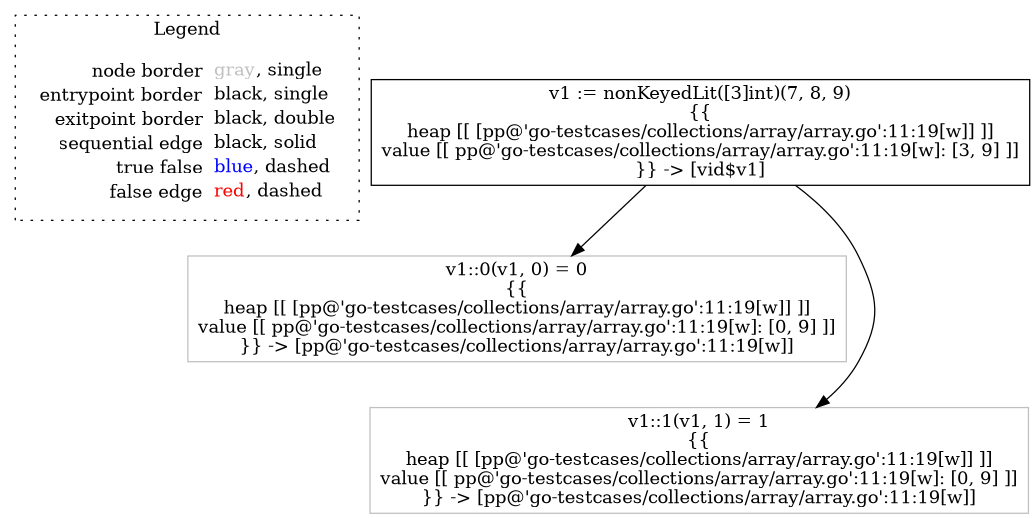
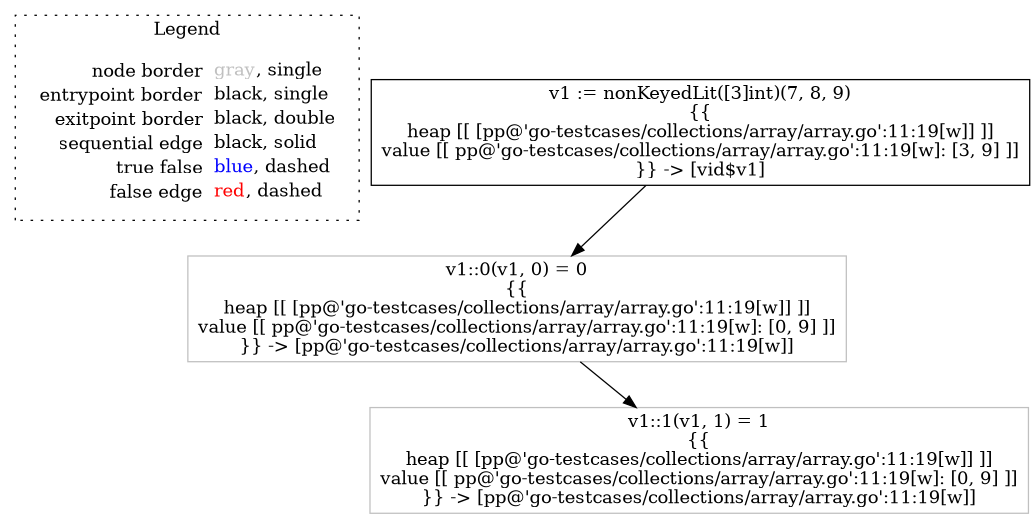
(871, 286) -> (603, 381)
